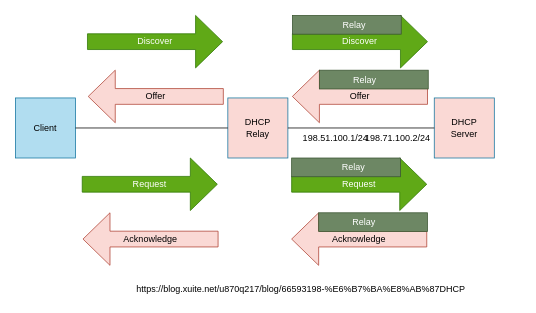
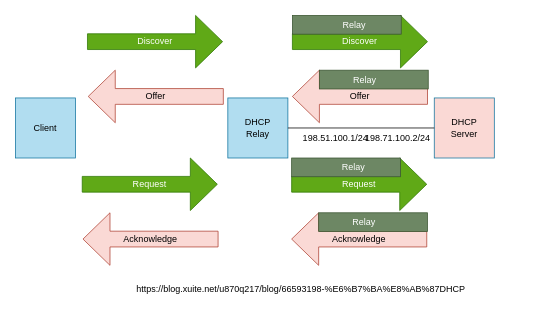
(152, 128) -> none
(258, 128) -> (258, 128)
